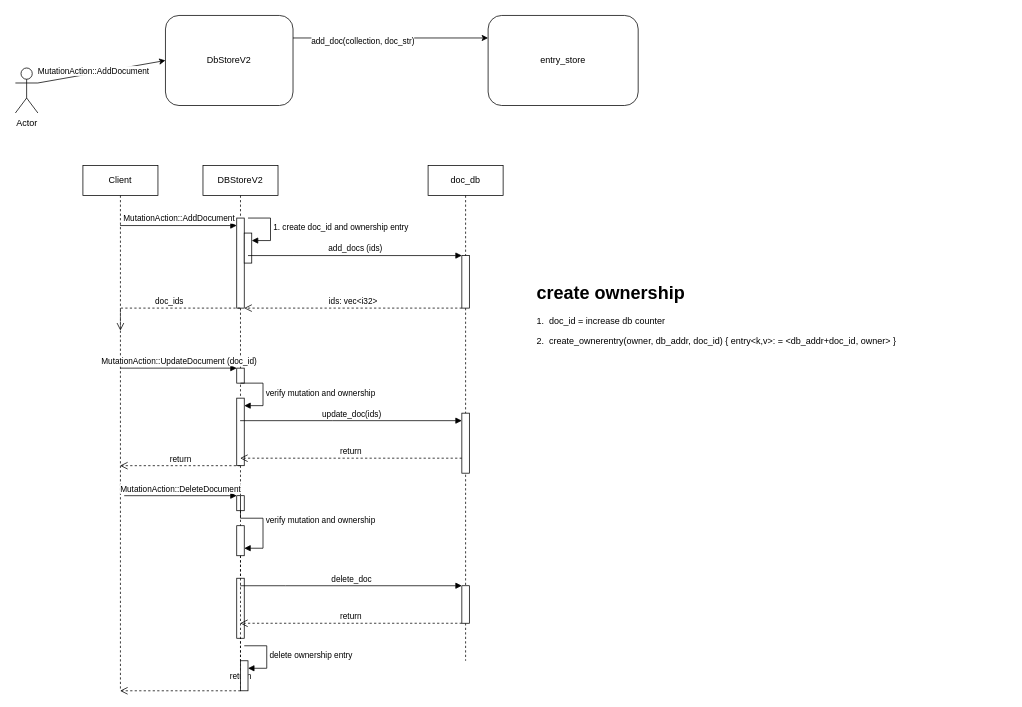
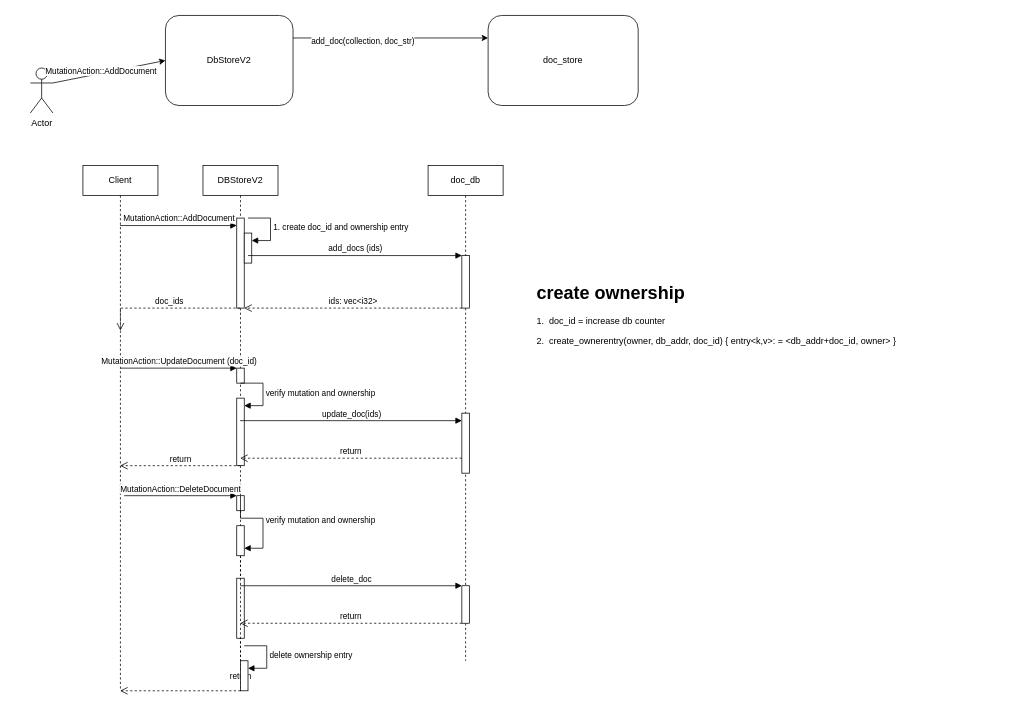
(563, 60) -> (563, 60)
(27, 90) -> (42, 90)
